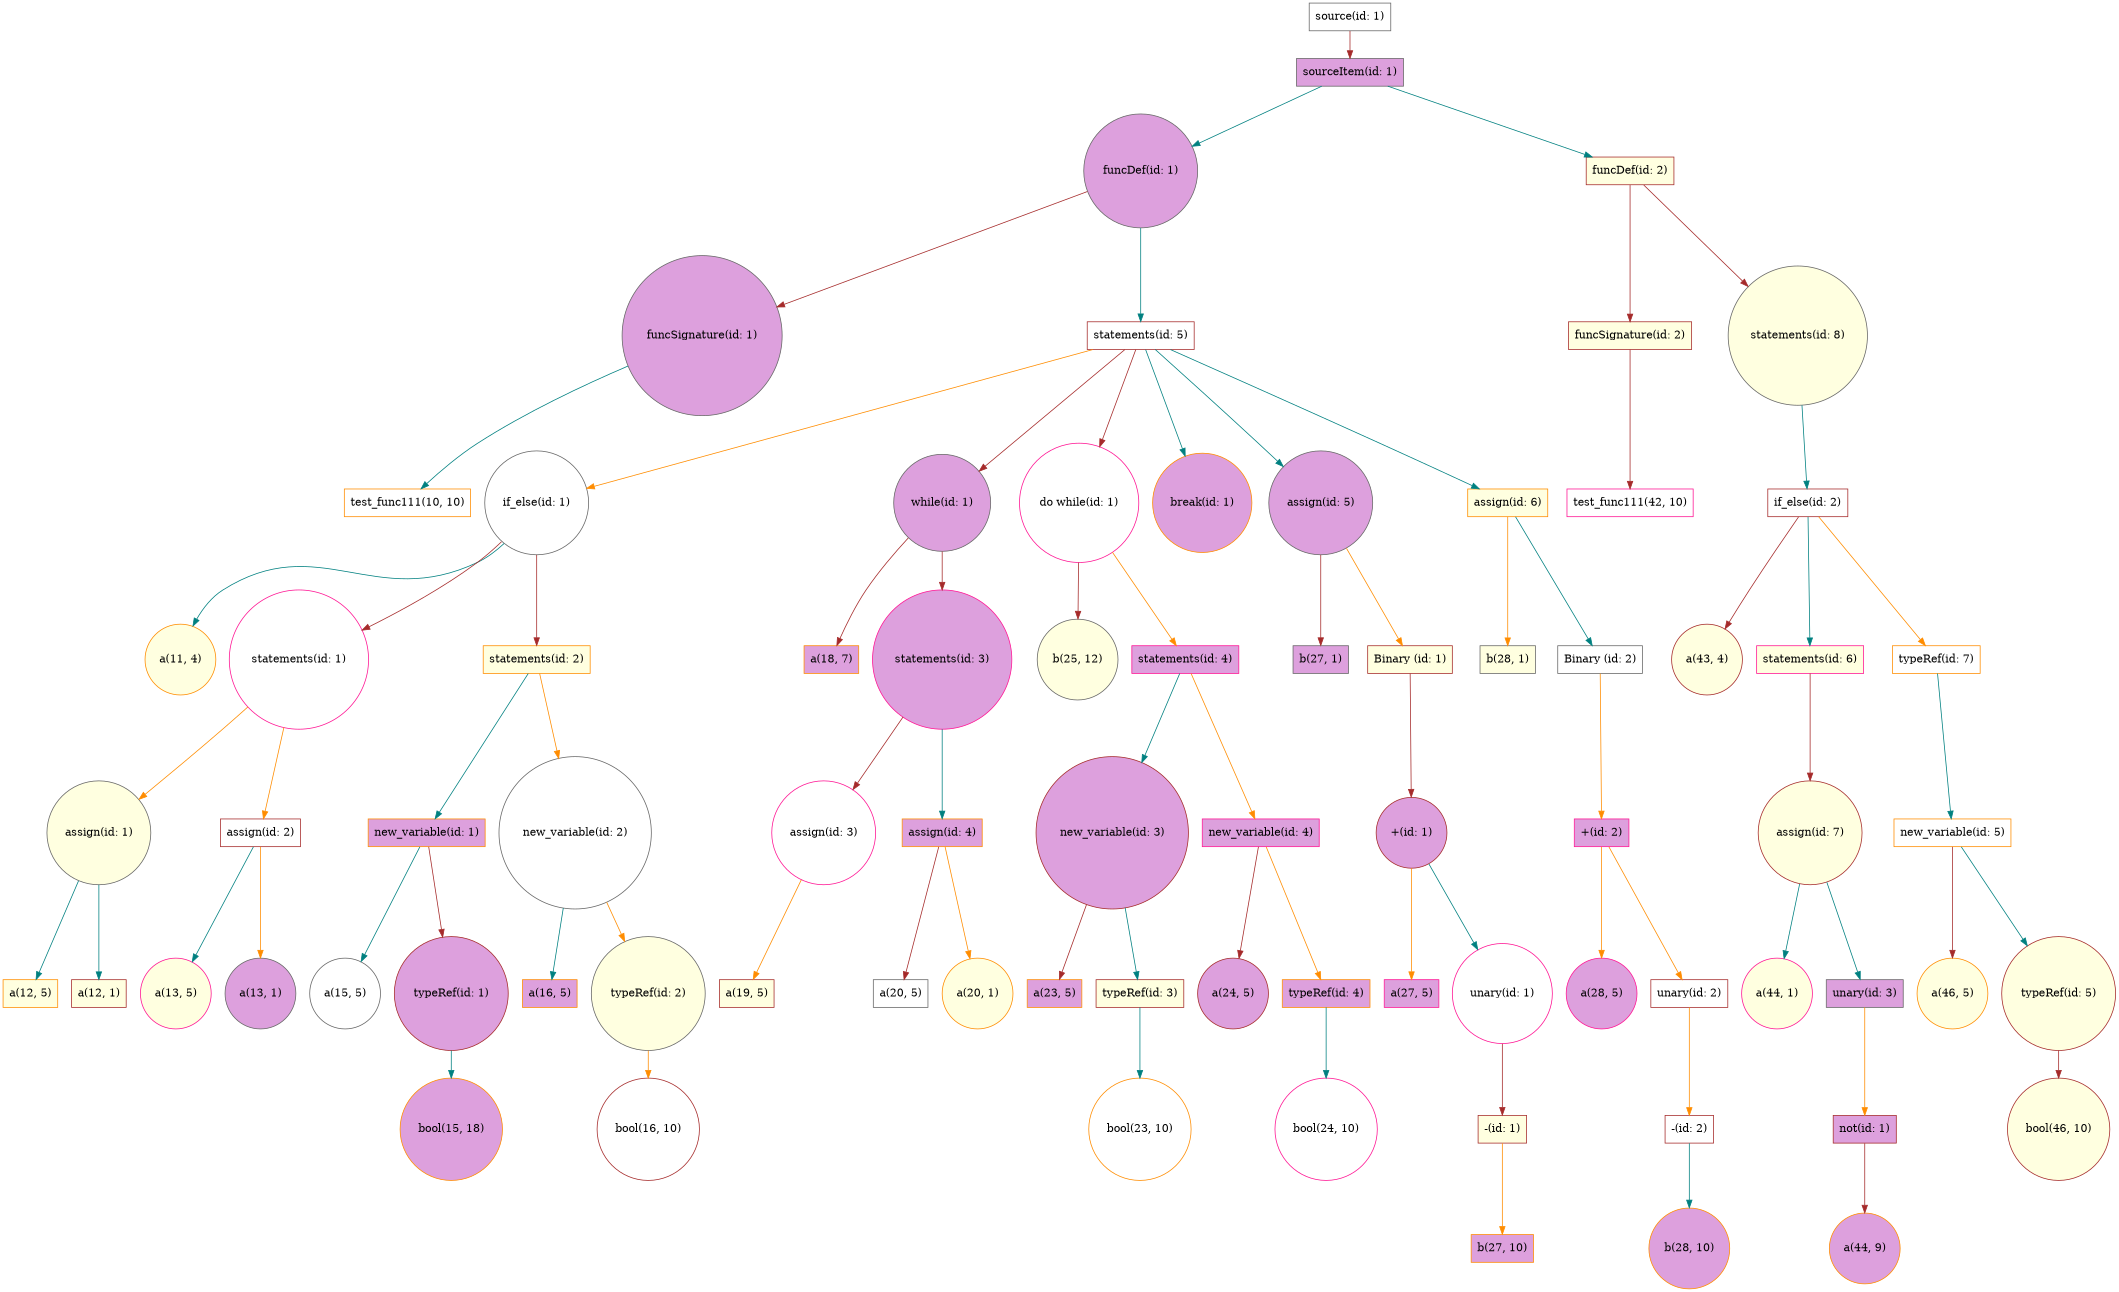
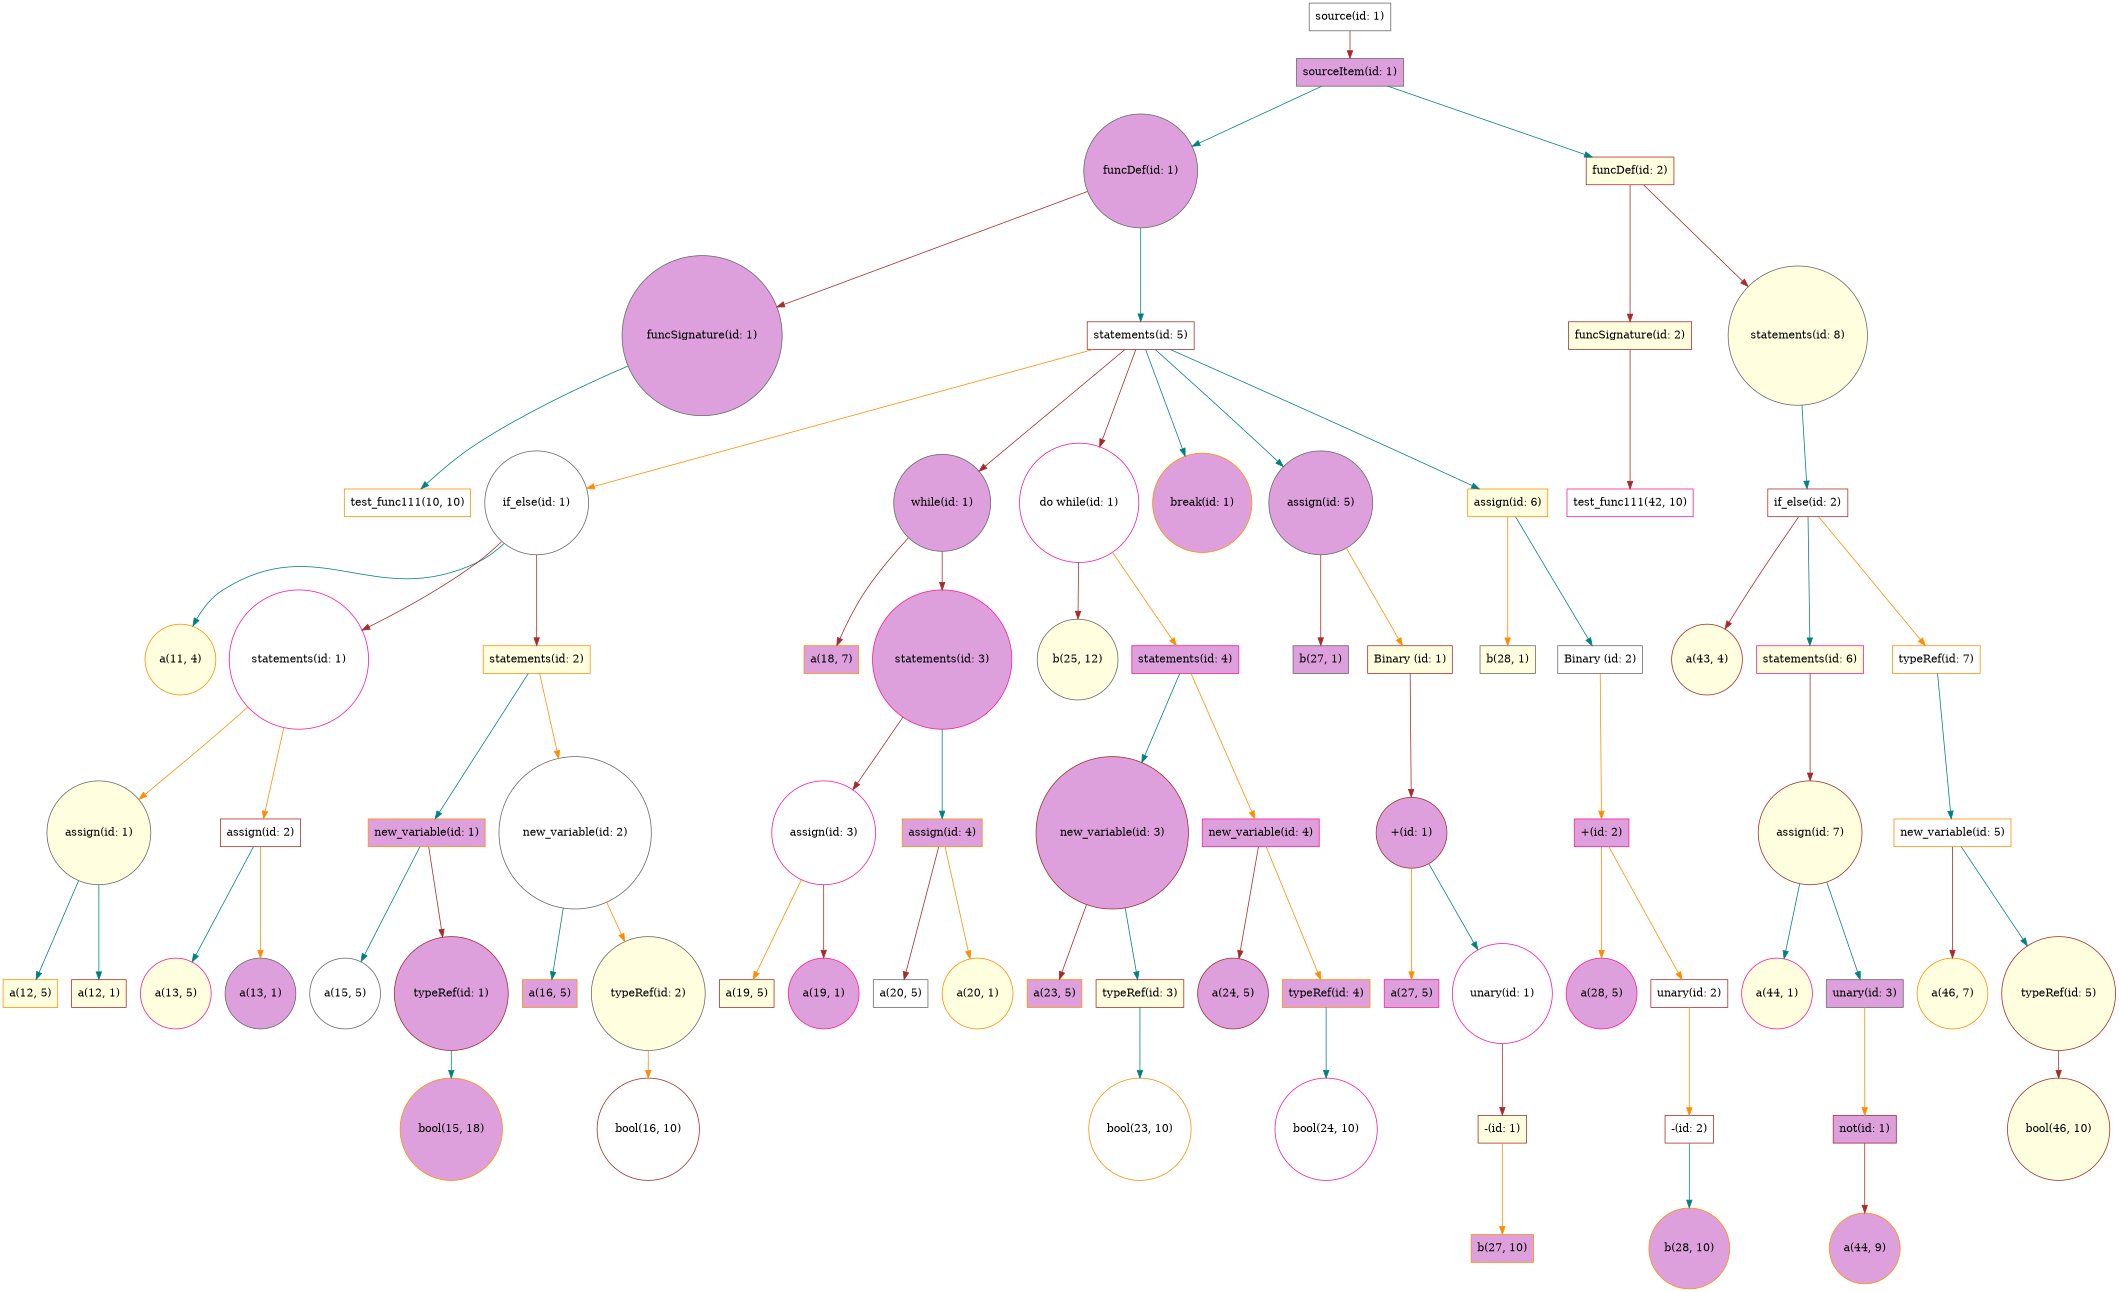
none -> (824, 994)
(1952, 994) -> (1952, 994)
